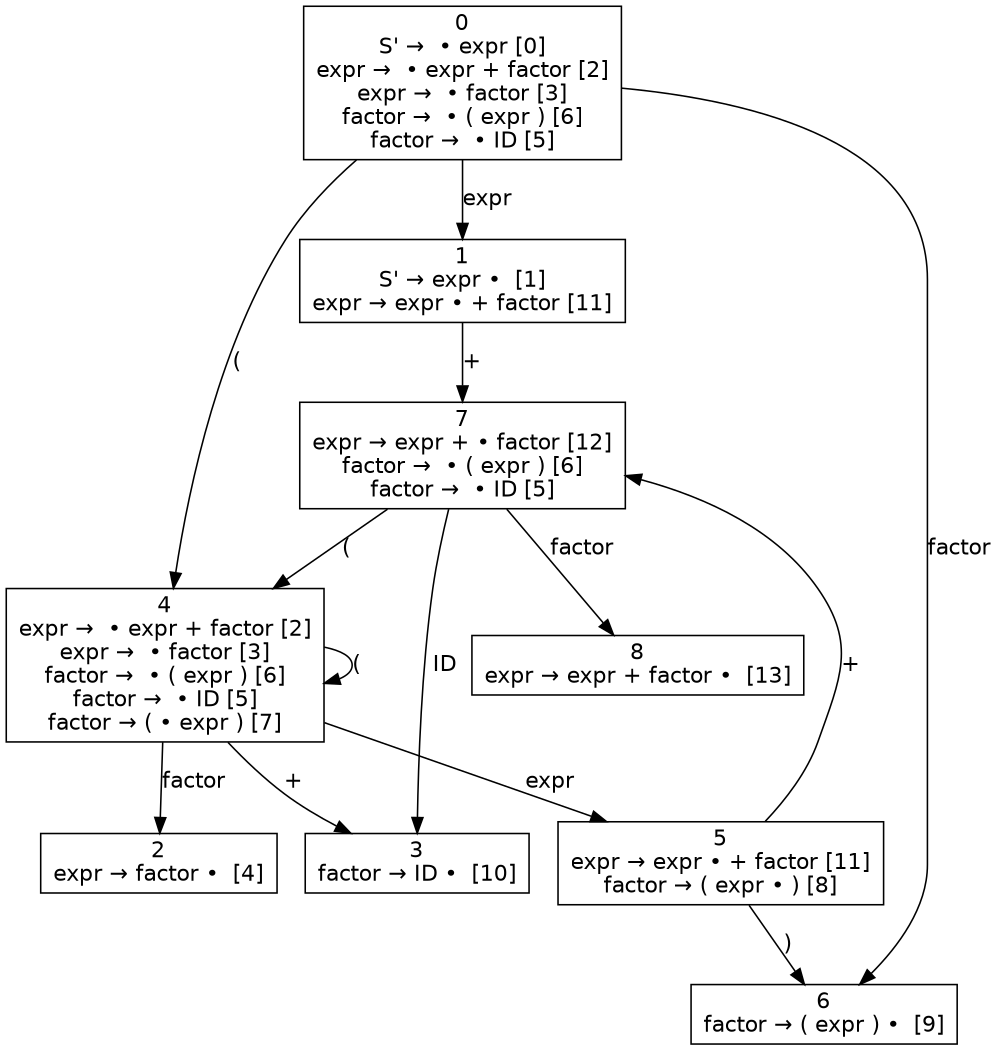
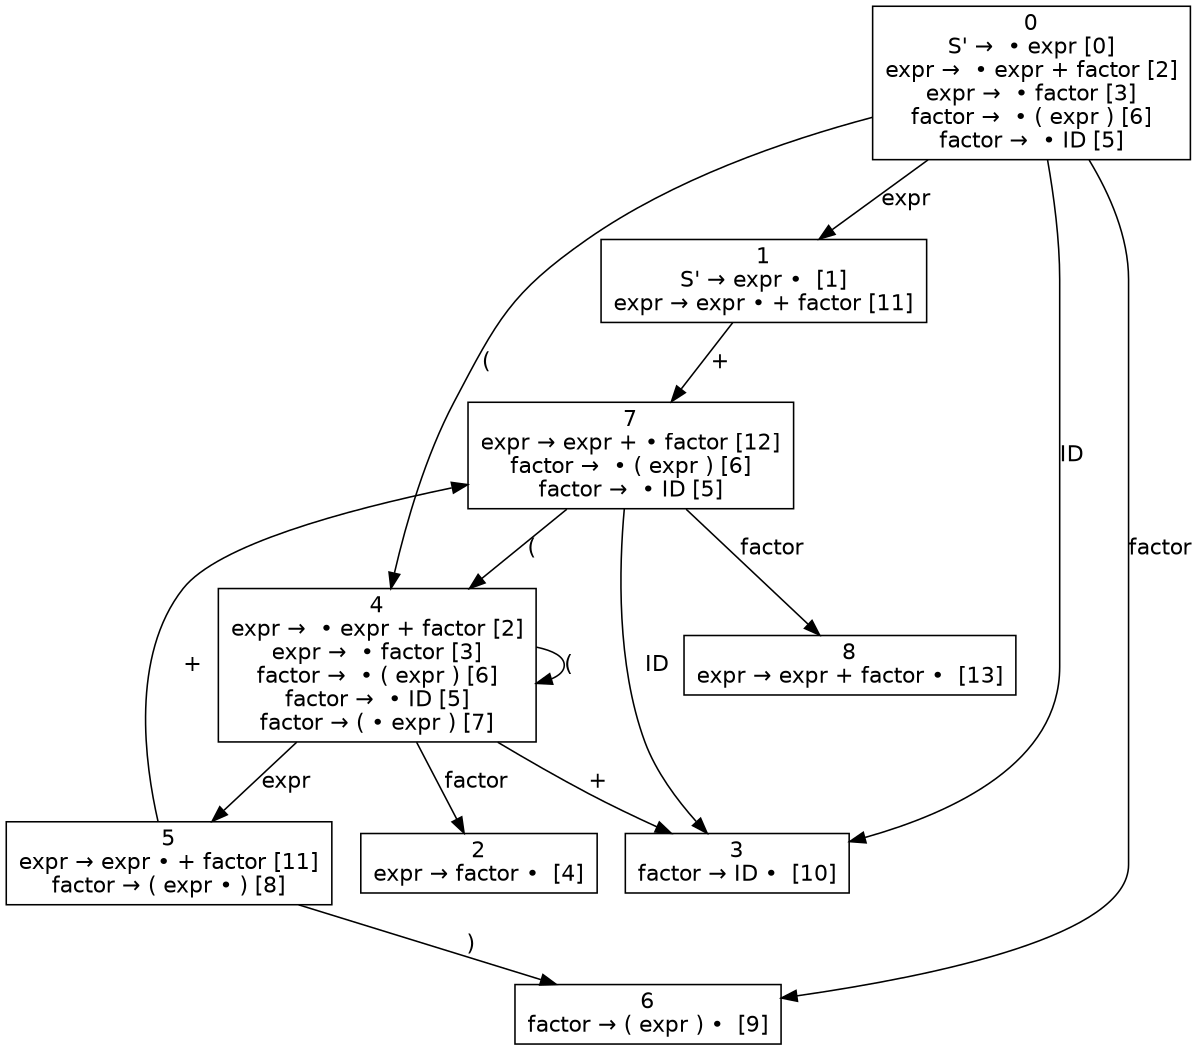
none -> (1060, 552)
